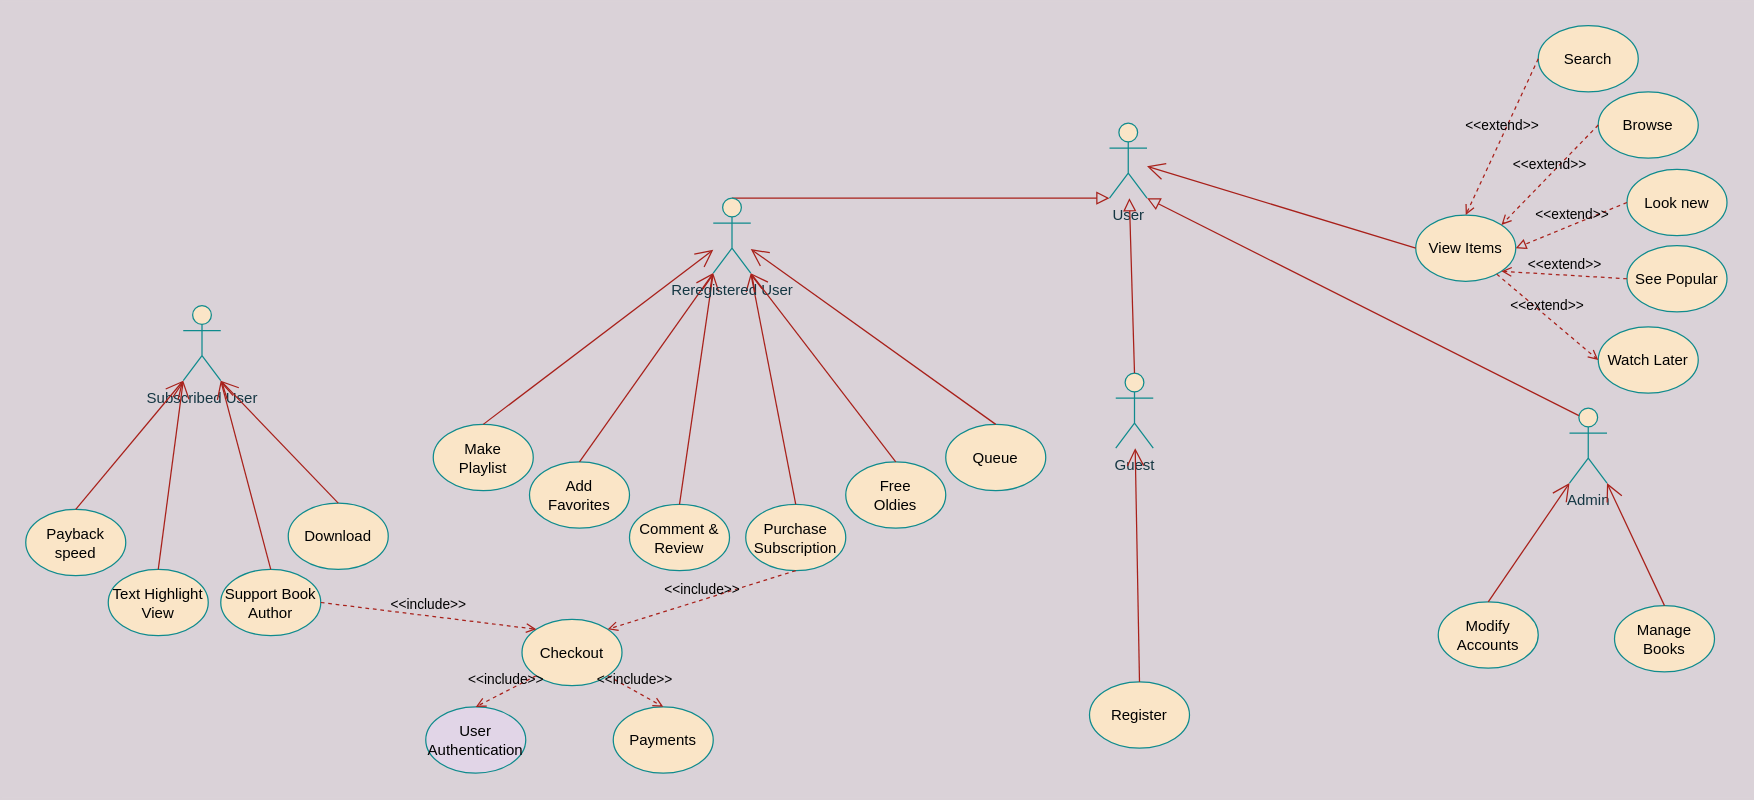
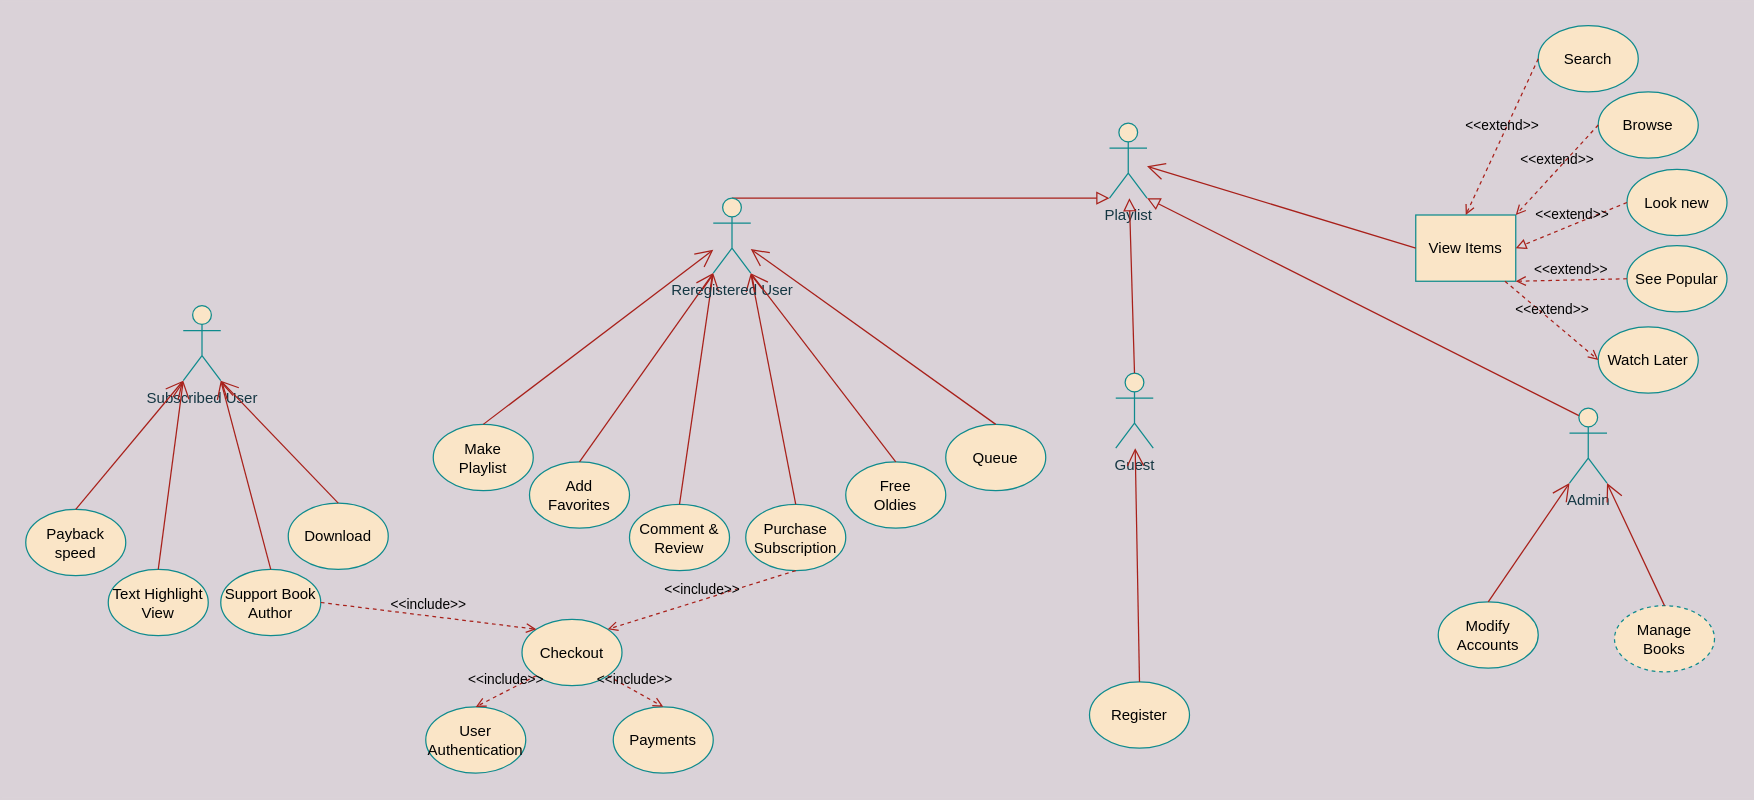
(1129, 216) -> (1129, 216)
(1466, 248) -> (1466, 248)
(1664, 639) -> (1664, 639)
(476, 740) -> (476, 740)
